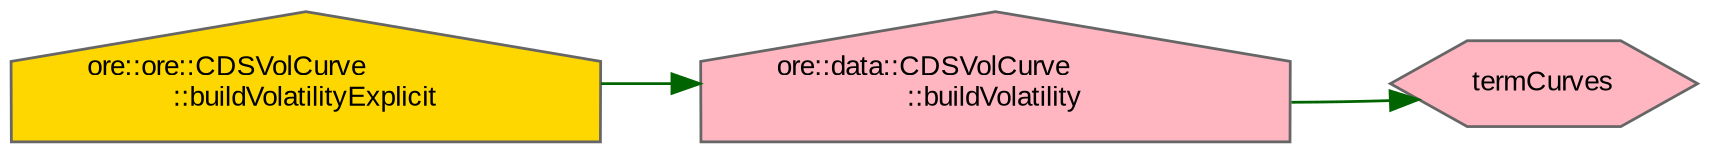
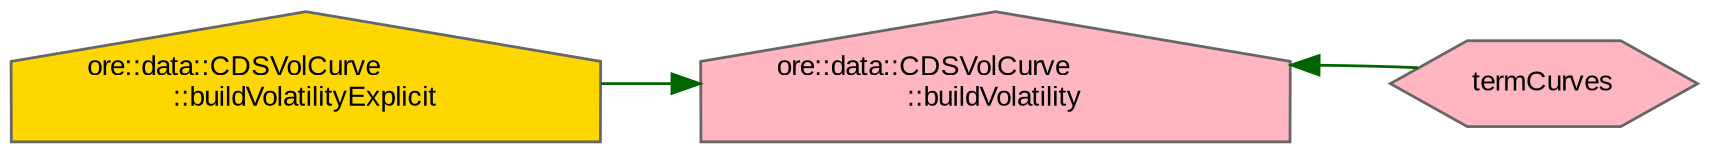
(306, 84) -> (306, 84)
(1341, 102) -> (1369, 66)
